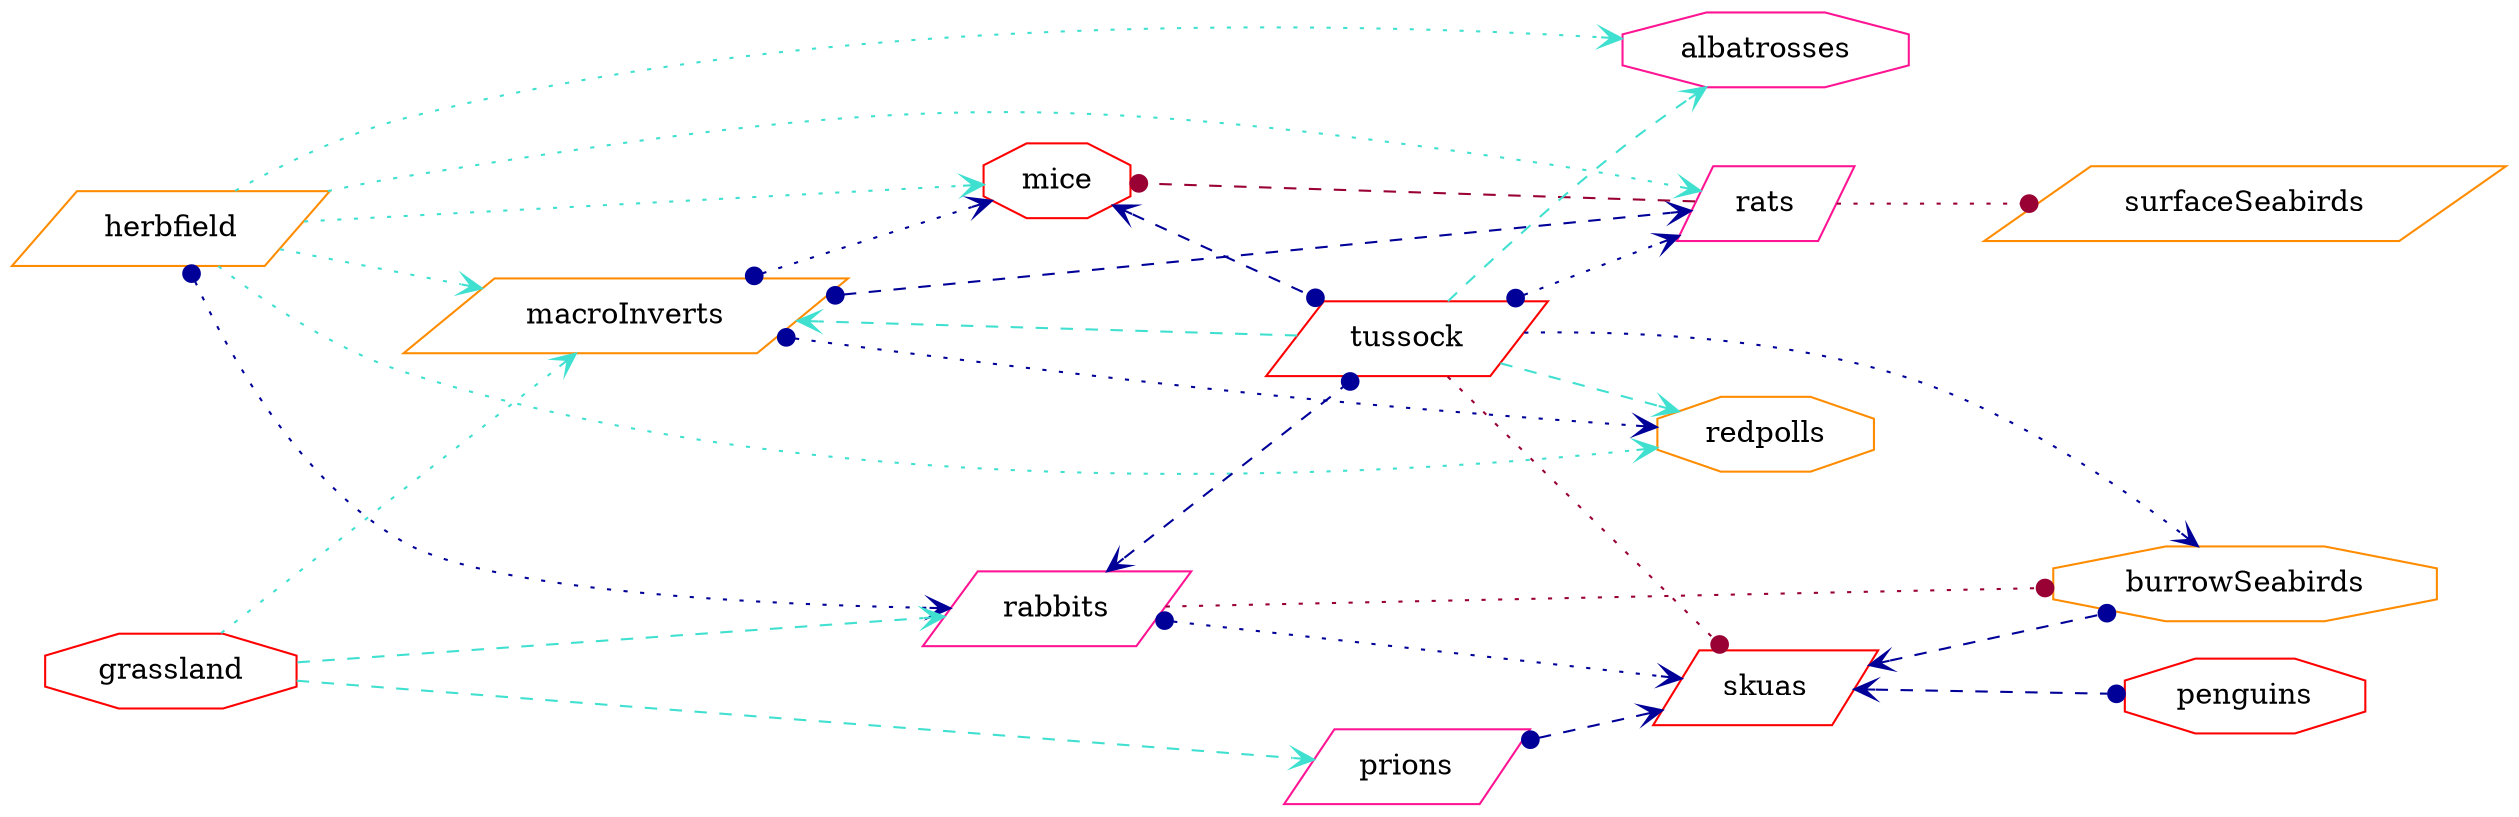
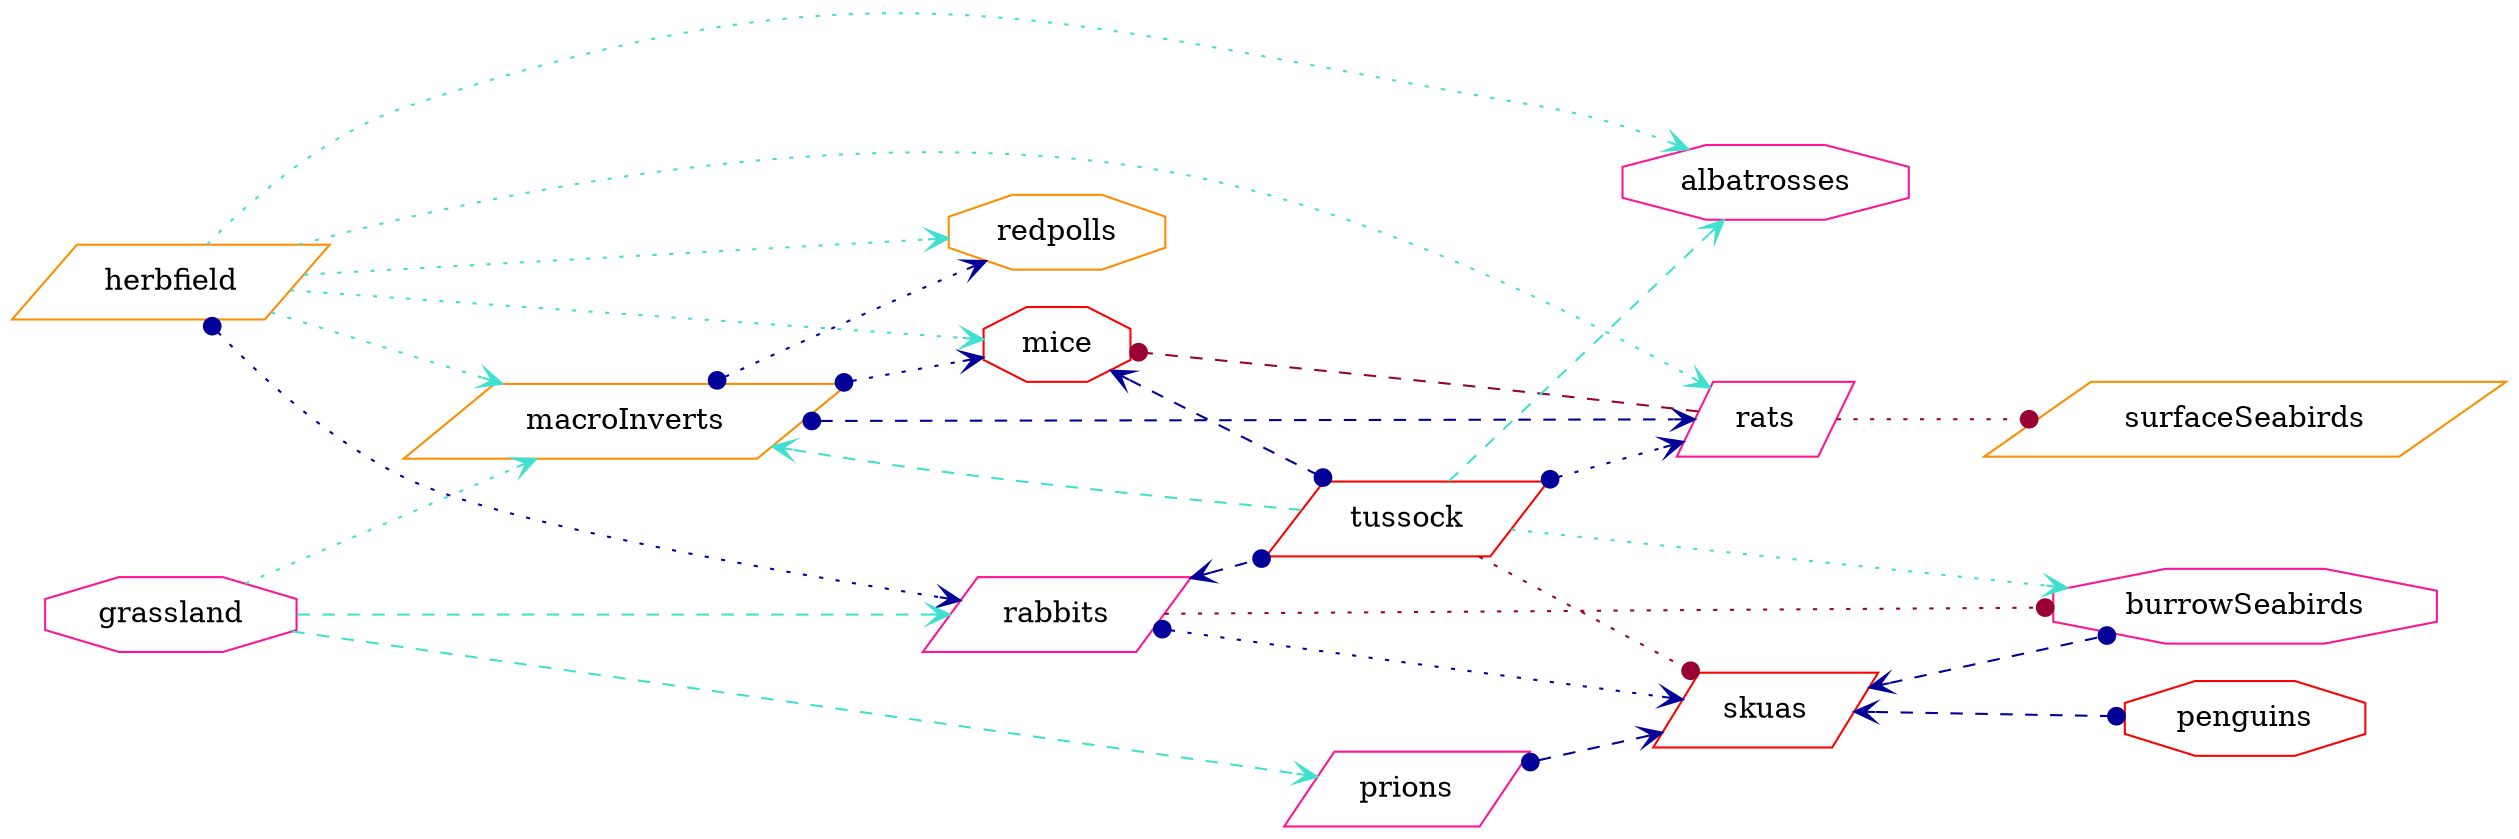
(1873, 368) -> (1779, 558)
(1579, 385) -> none
(2245, 584) -> (2245, 606)
(171, 671) -> (171, 615)
